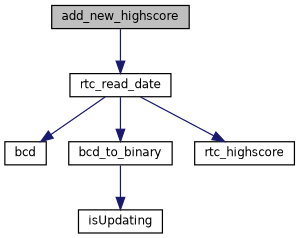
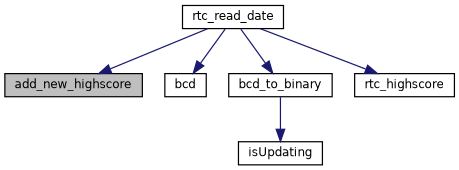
(120, 45) -> (159, 49)
